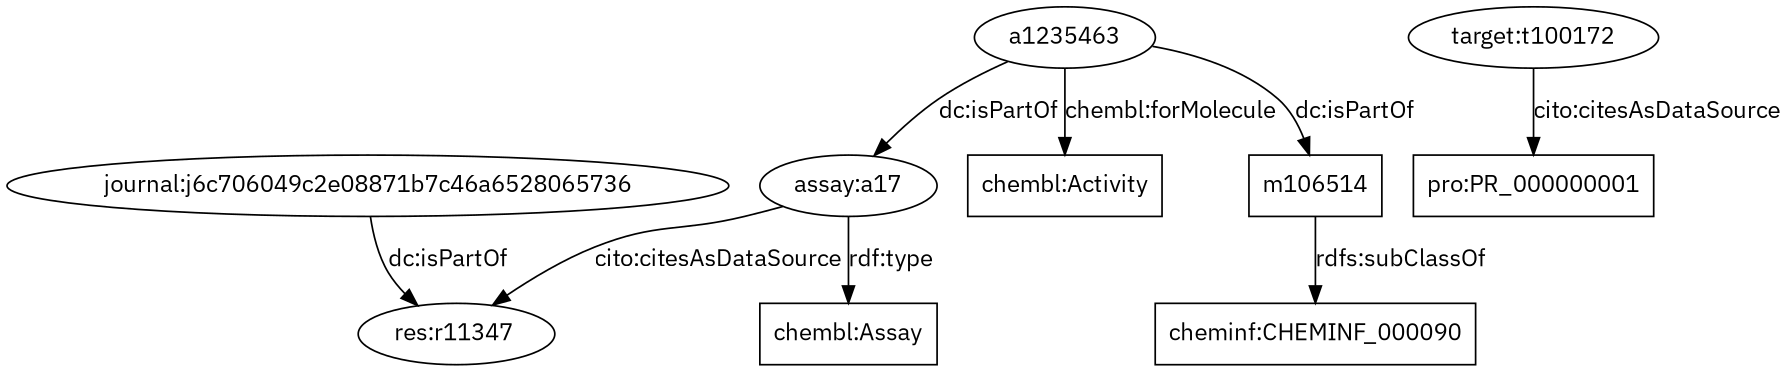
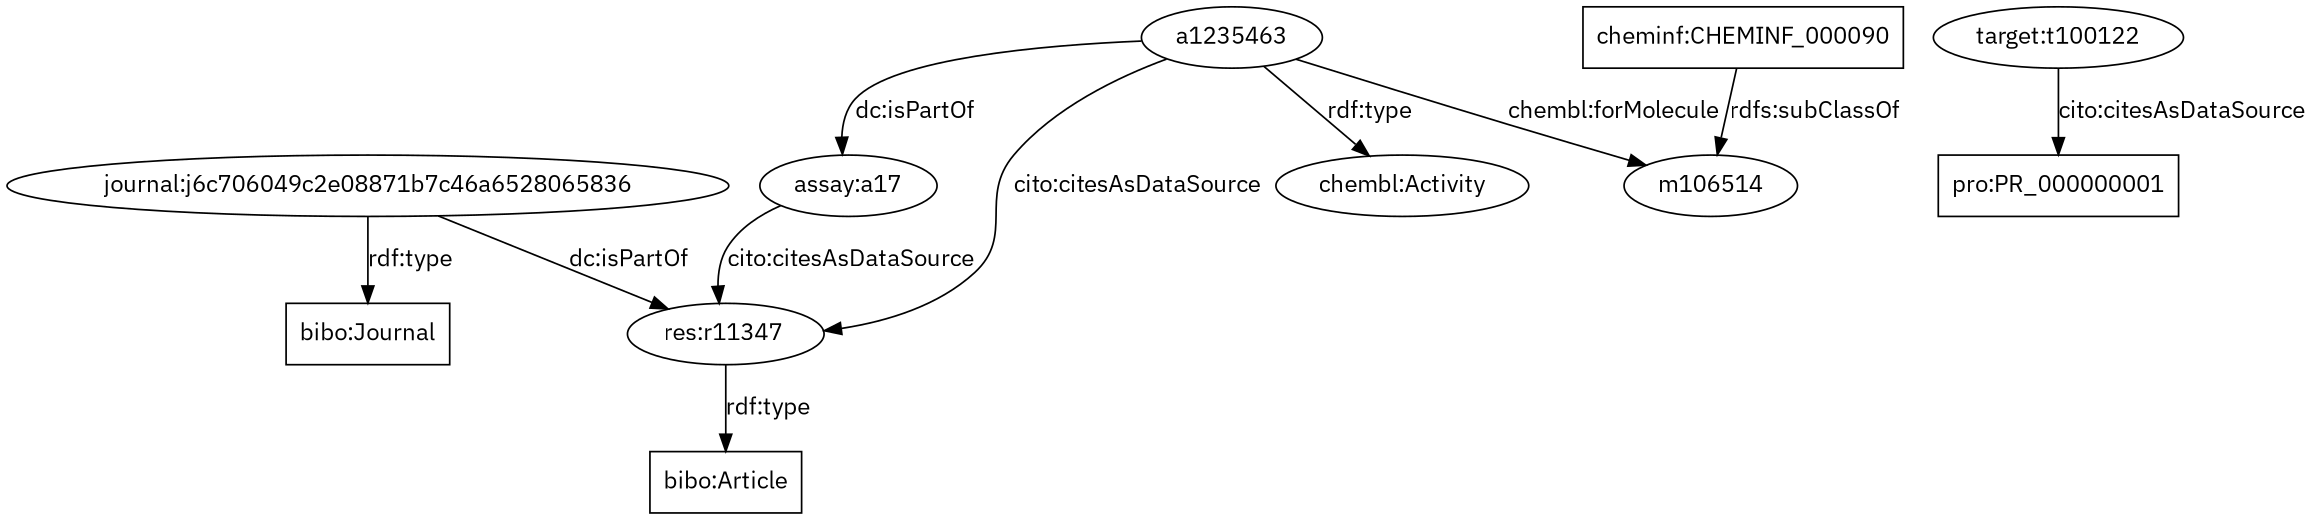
(1534, 37) -> (2058, 37)
(1171, 112) -> (1370, 112)
(1355, 112) -> (1614, 112)
(368, 186) -> (368, 186)
(1065, 186) -> (1402, 186)
(1315, 186) -> (1711, 186)
none -> (997, 197)
(1315, 251) -> (1729, 103)
none -> (368, 334)
(848, 334) -> none
none -> (726, 482)
